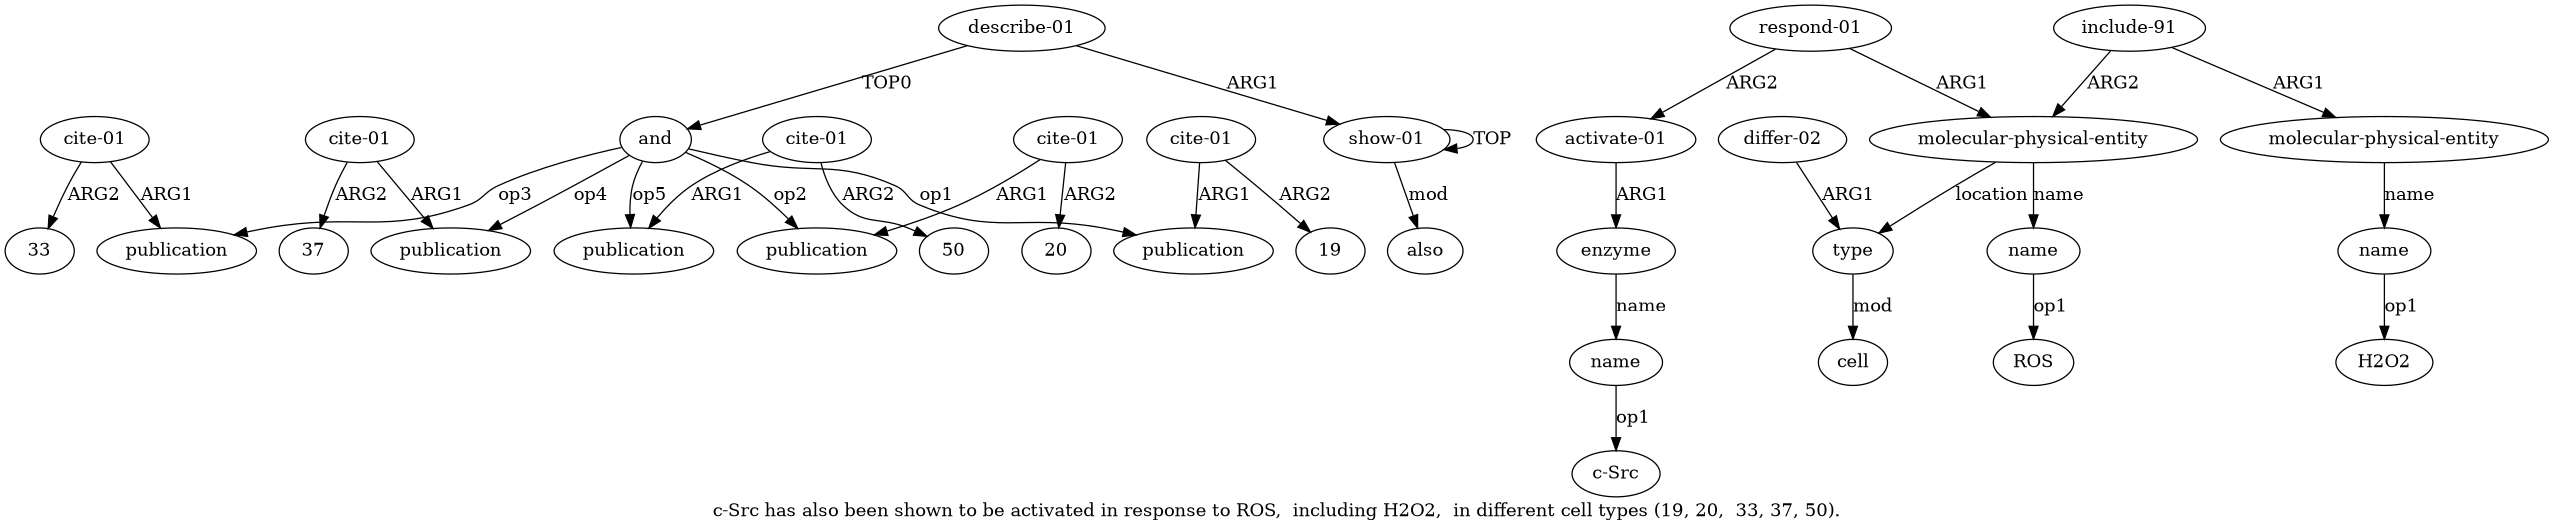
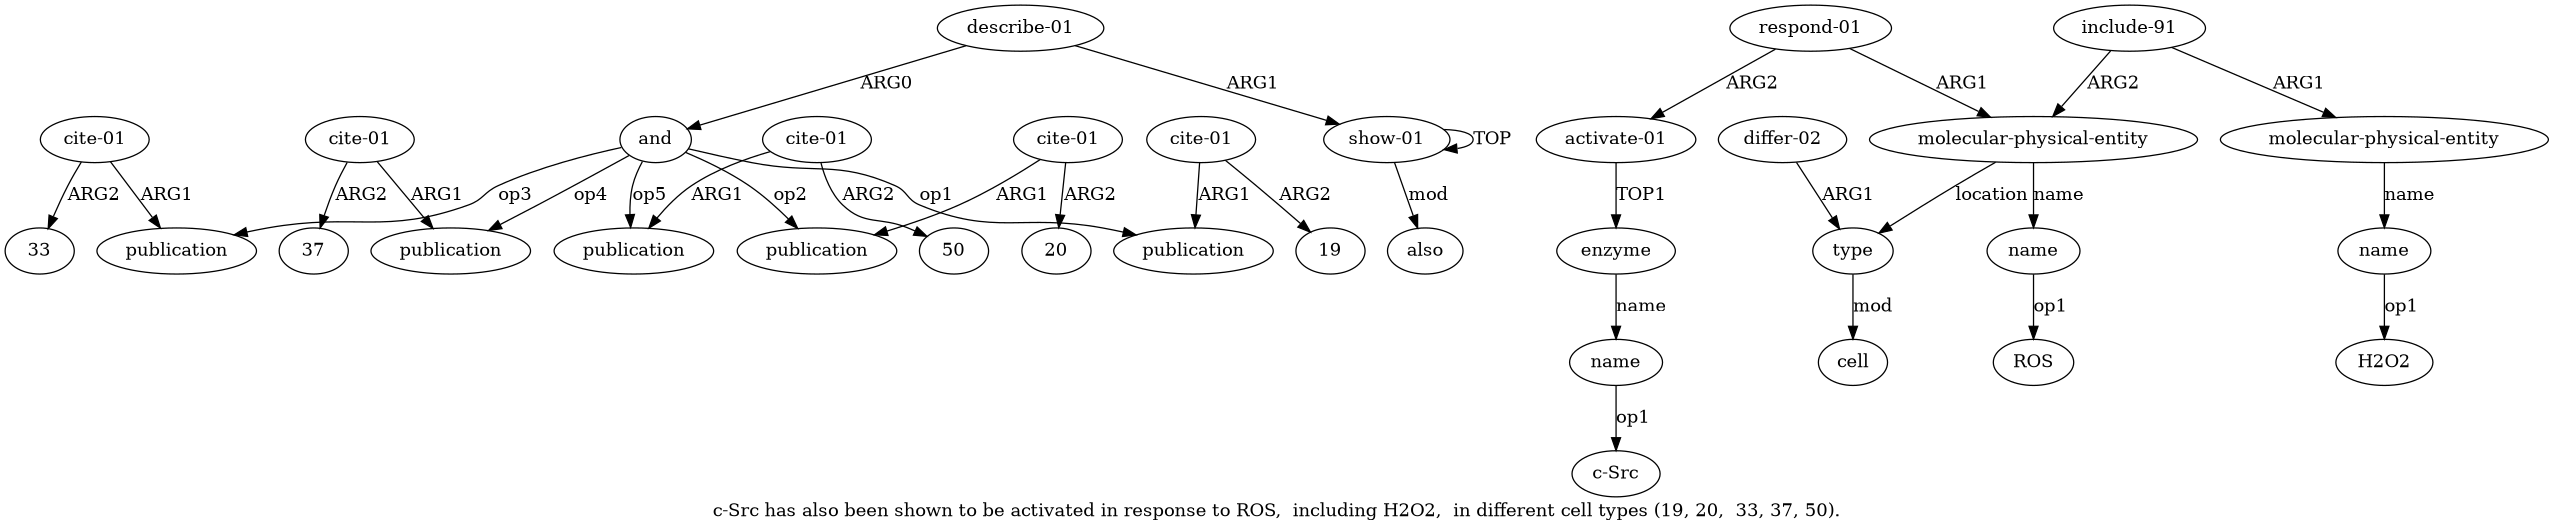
(887, 84) -> (887, 84)
(1642, 195) -> (1642, 195)
